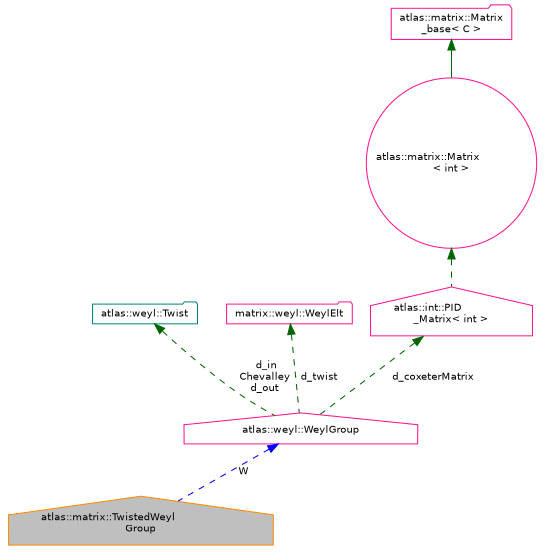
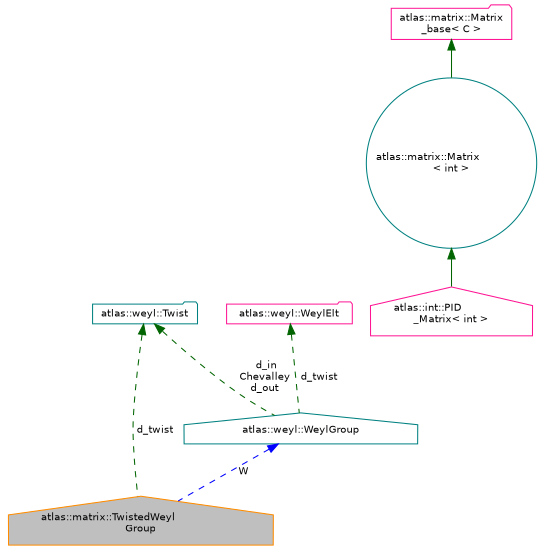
(452, 163) -> (452, 163)
(452, 273) -> (452, 273)
(289, 314) -> (289, 314)
(367, 379) -> none
none -> (133, 415)
(301, 430) -> (301, 430)
